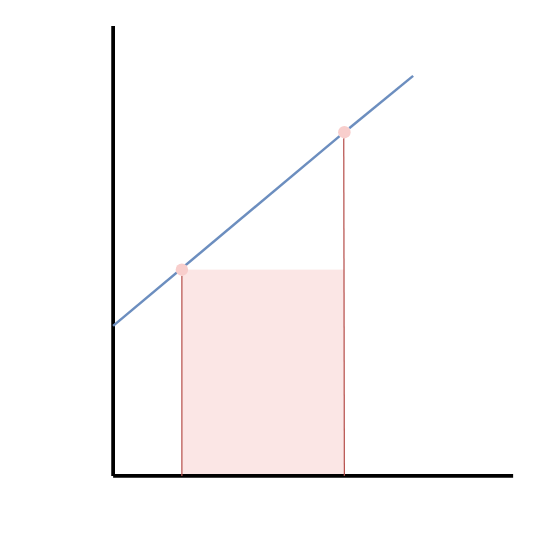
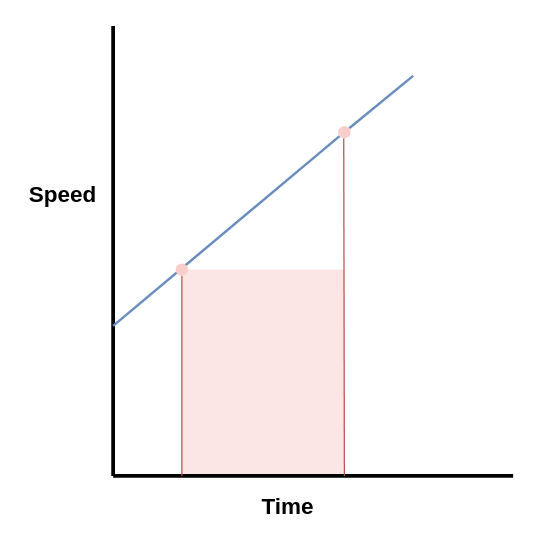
none -> (63, 194)
none -> (288, 507)
